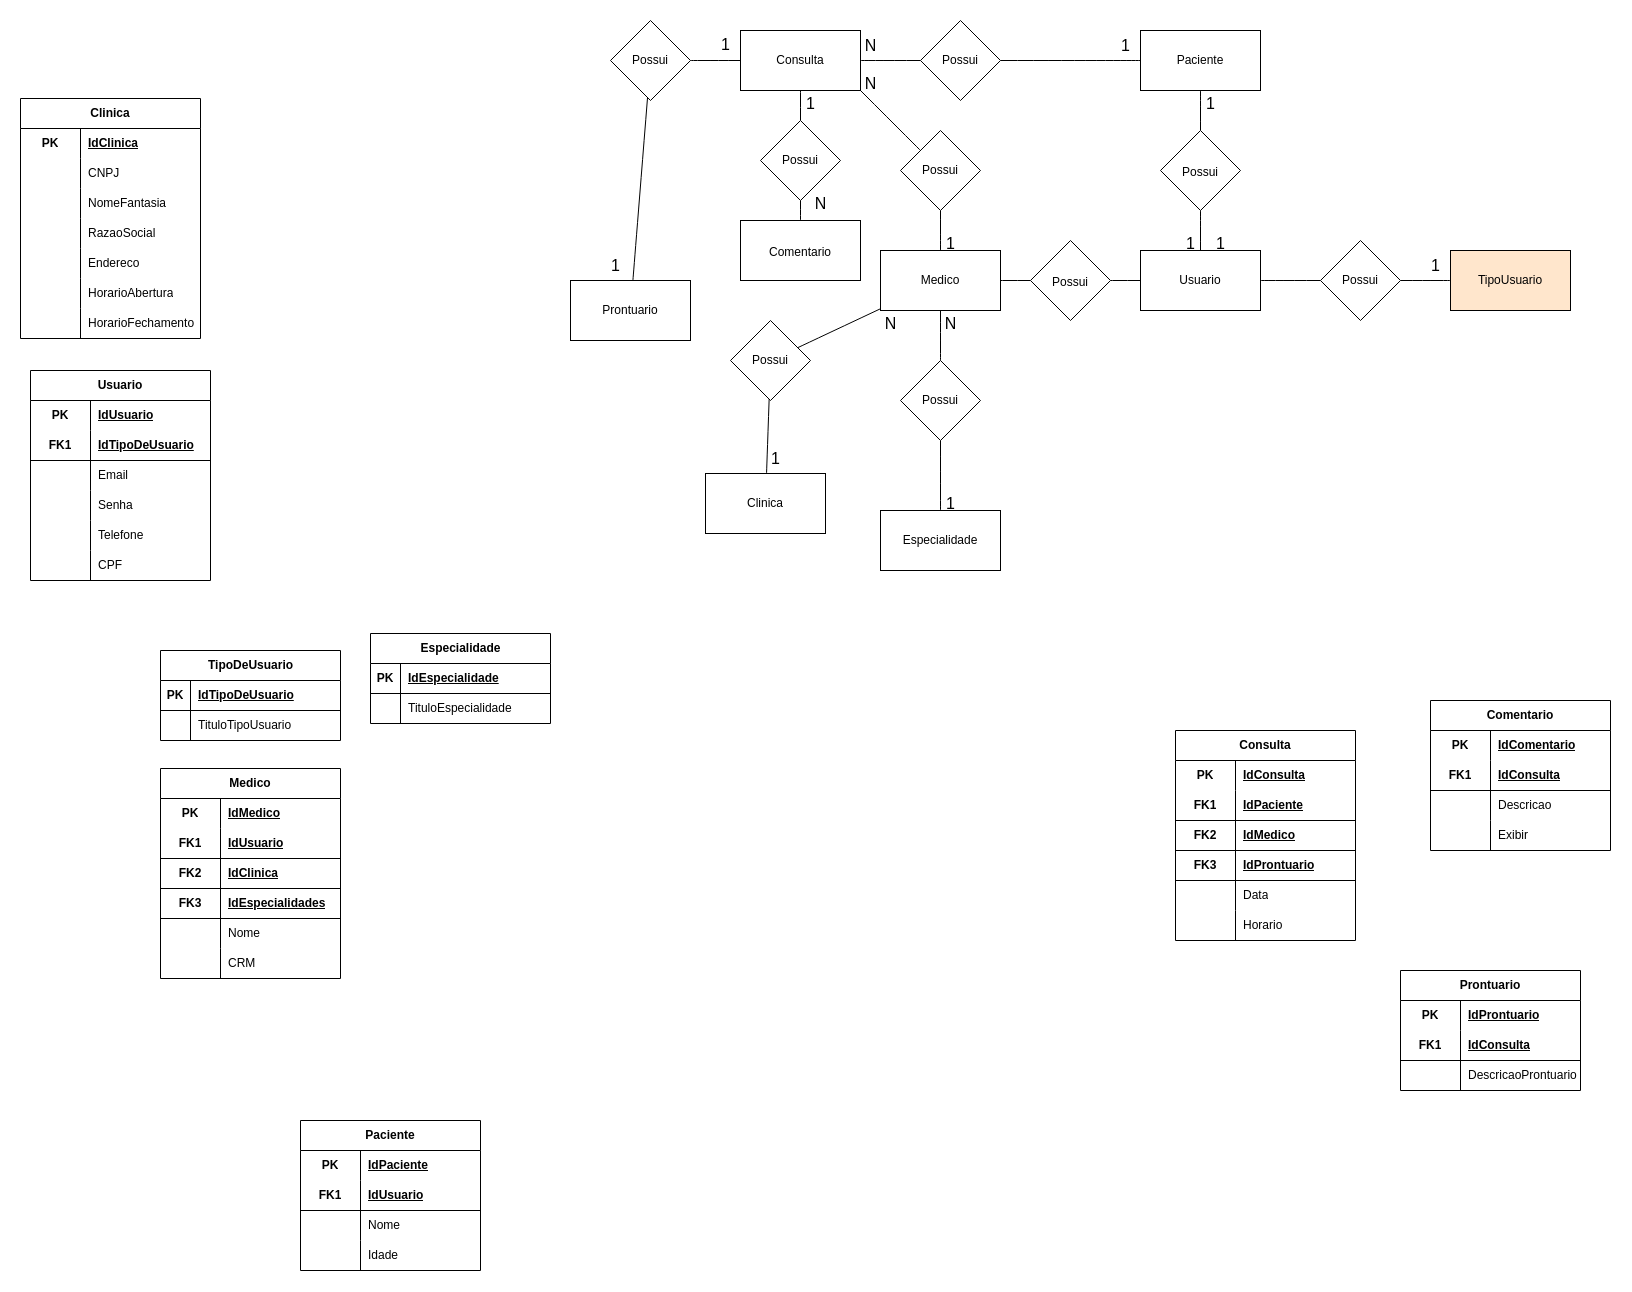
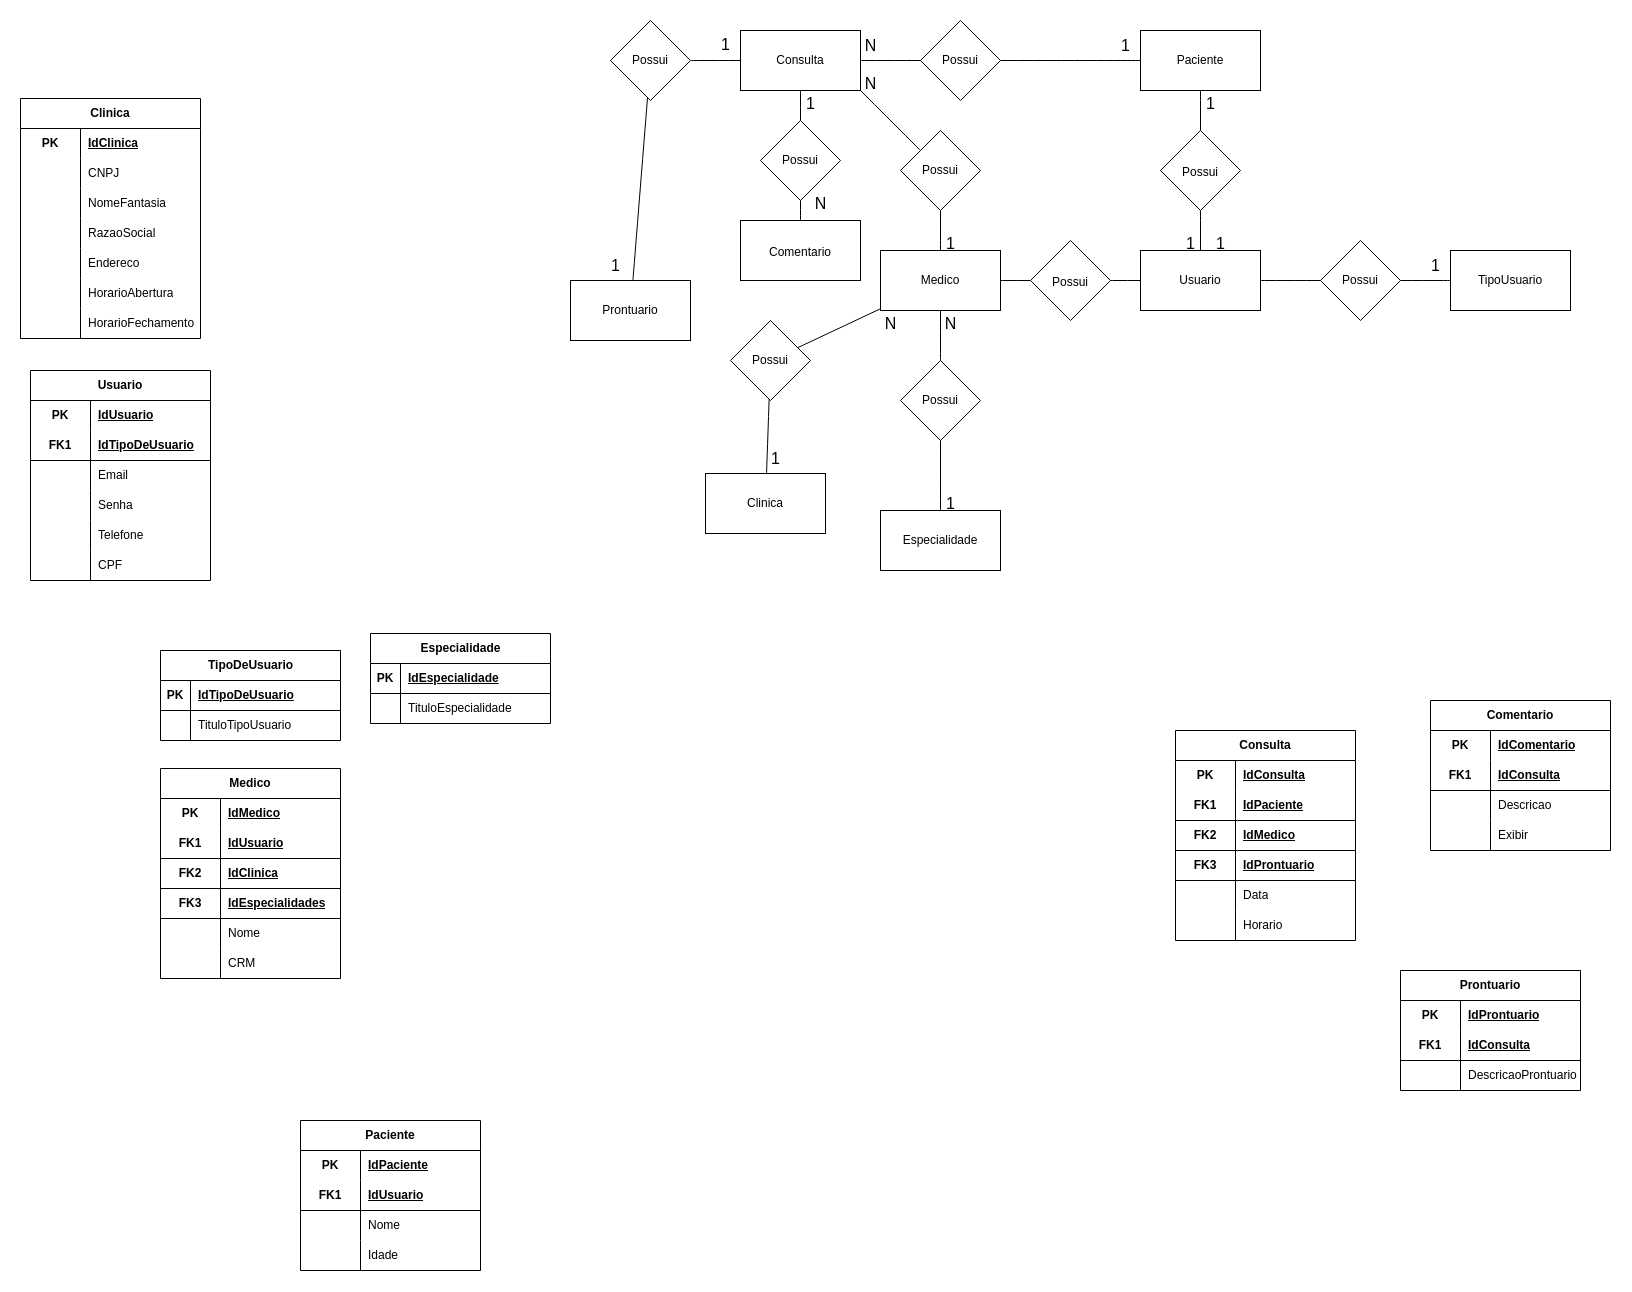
(1511, 281) -> (1511, 281)
